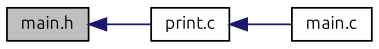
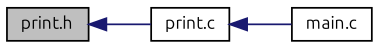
(48, 24) -> (48, 24)
